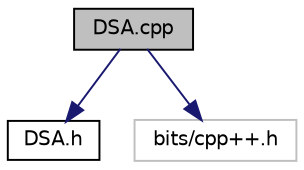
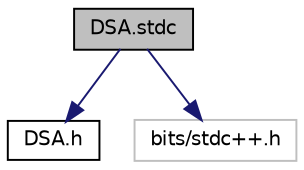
(134, 29) -> (134, 29)
(215, 140) -> (215, 140)
